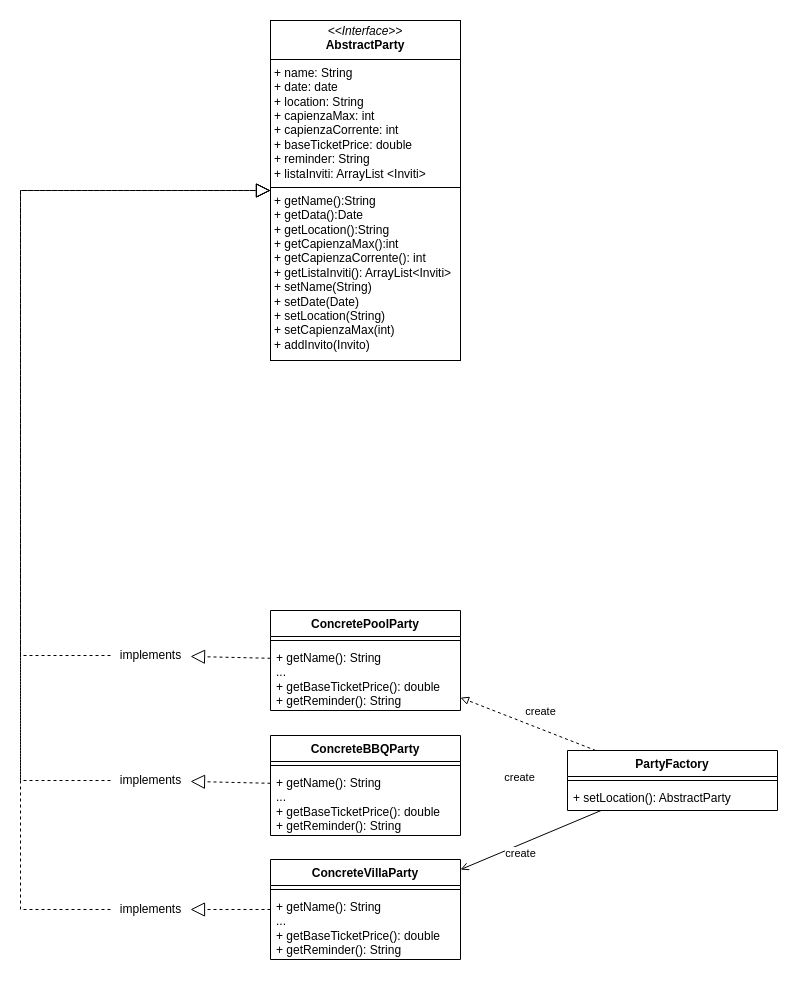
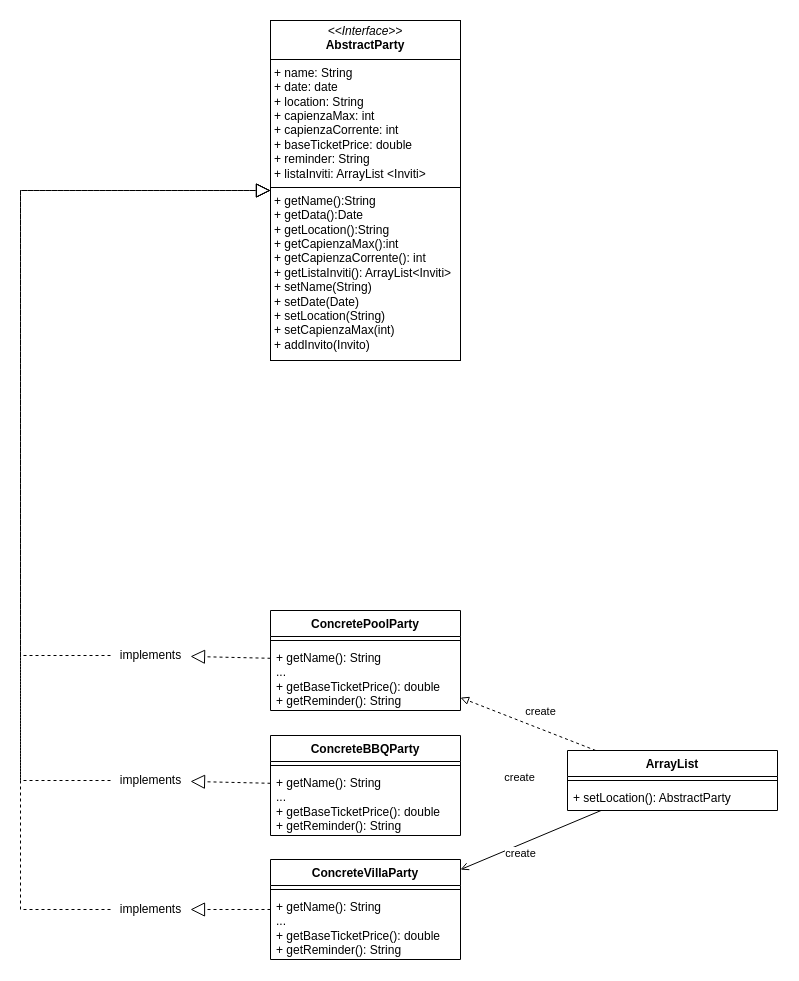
(673, 765) -> (673, 765)
